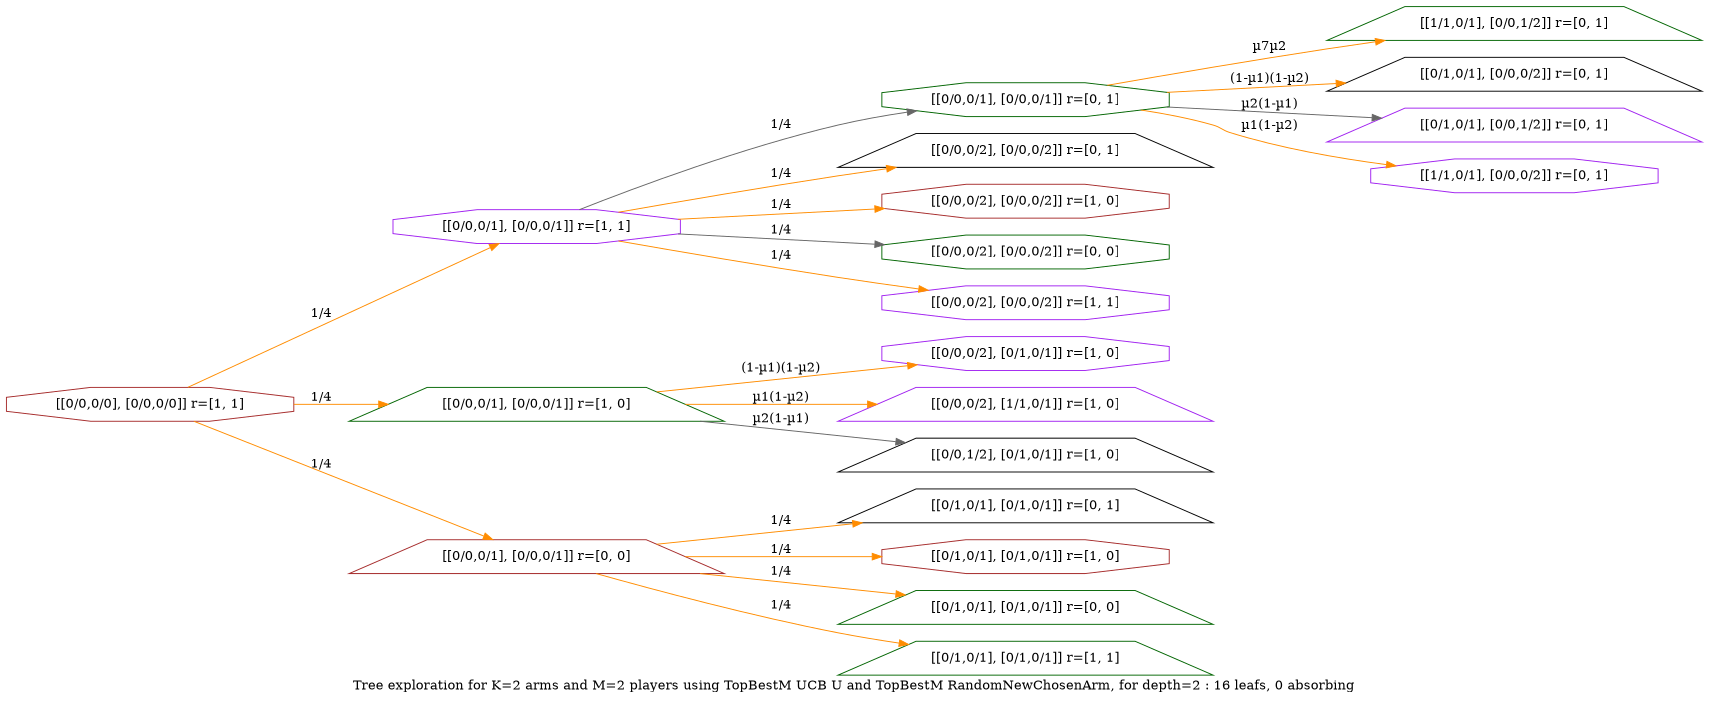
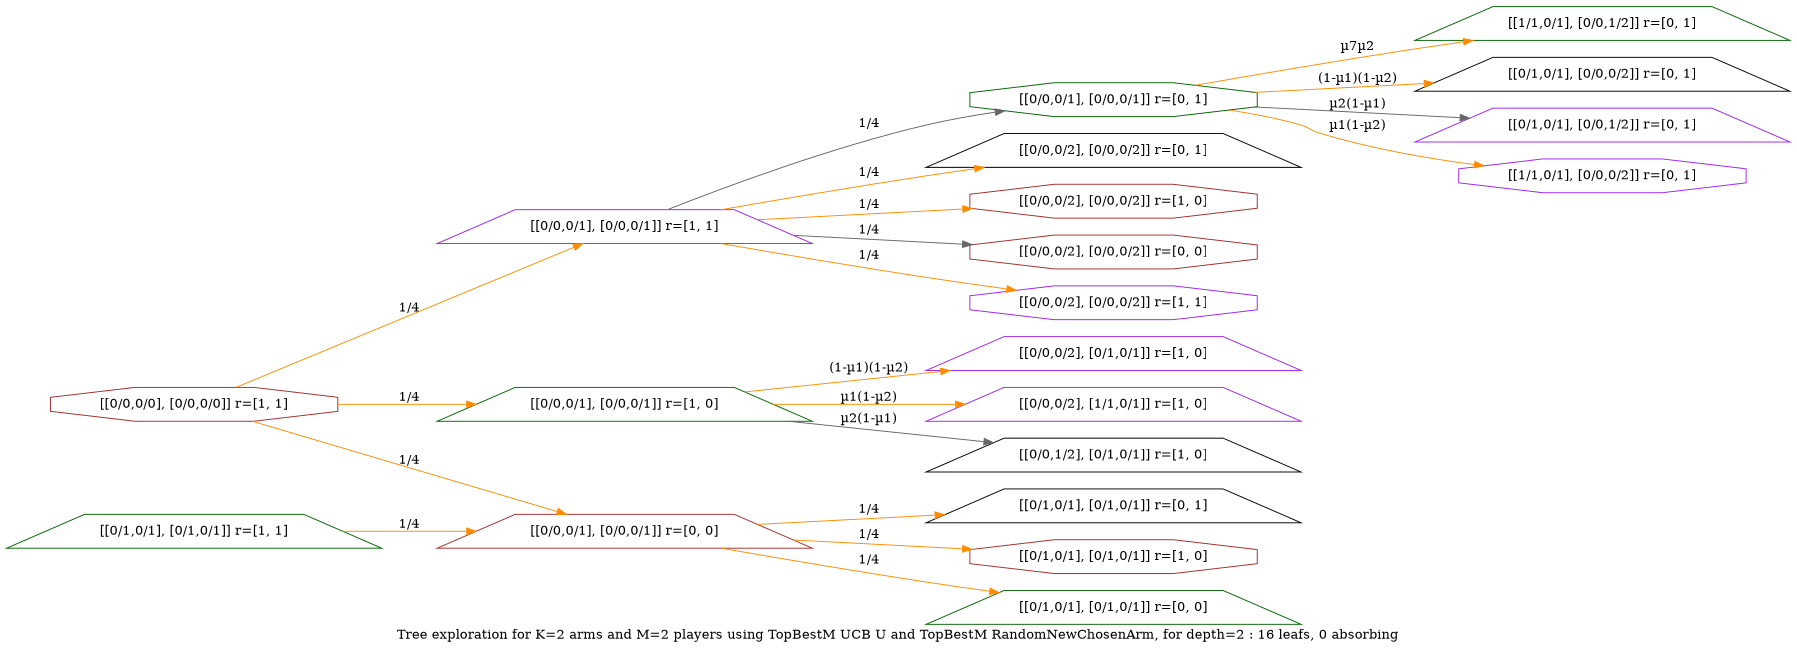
(537, 227) -> (625, 227)
(1026, 252) -> (1114, 252)
(1026, 354) -> (1114, 354)
(747, 613) -> (405, 531)
